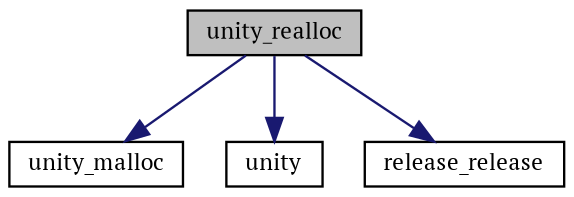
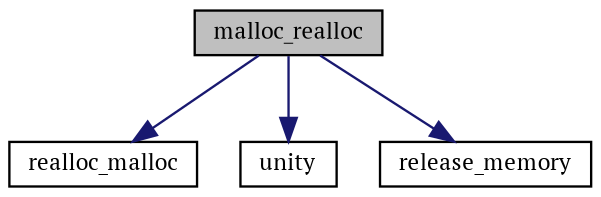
(274, 33) -> (289, 33)
(96, 164) -> (103, 164)
(464, 164) -> (486, 164)
